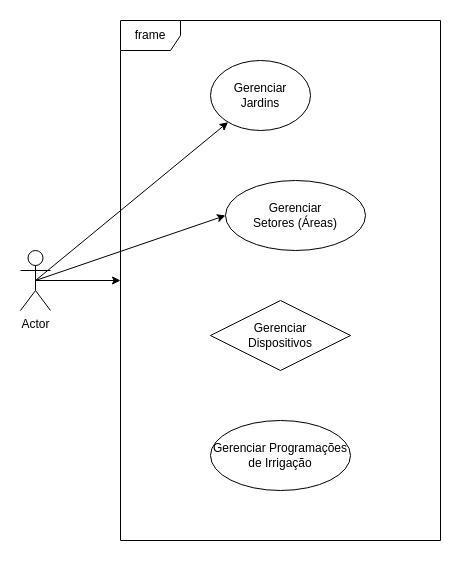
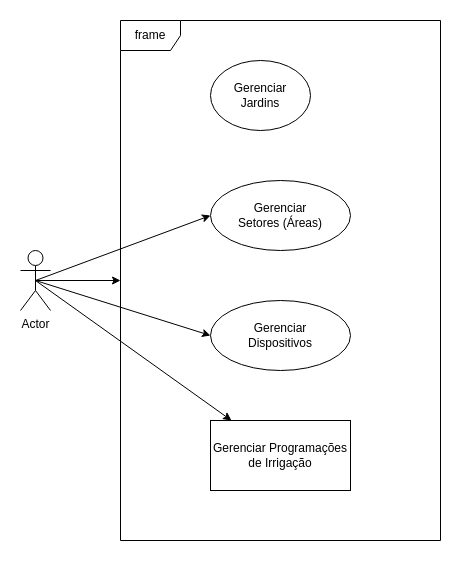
(131, 202) -> (132, 349)
(296, 216) -> (281, 216)
none -> (123, 308)
(281, 336) -> (281, 336)
(281, 456) -> (281, 456)
